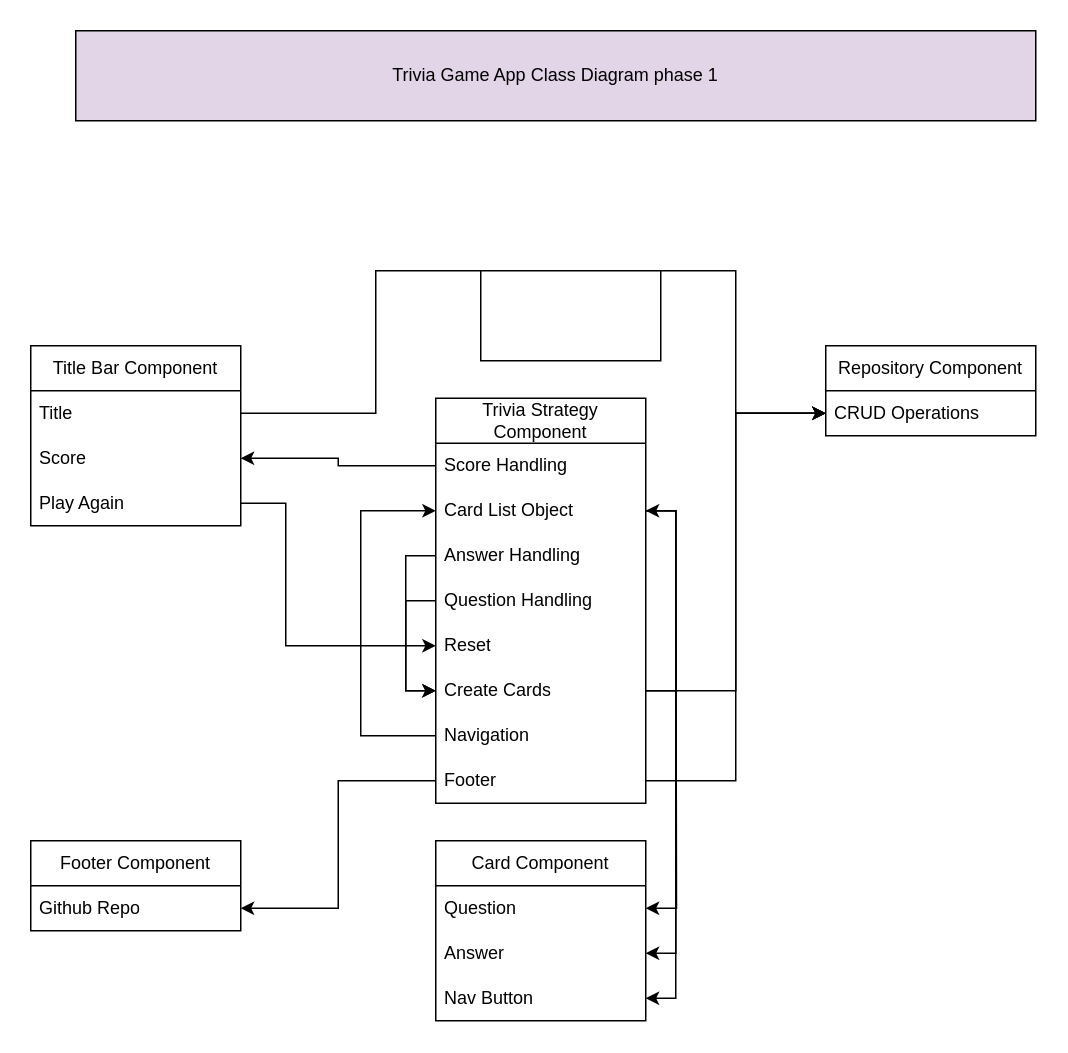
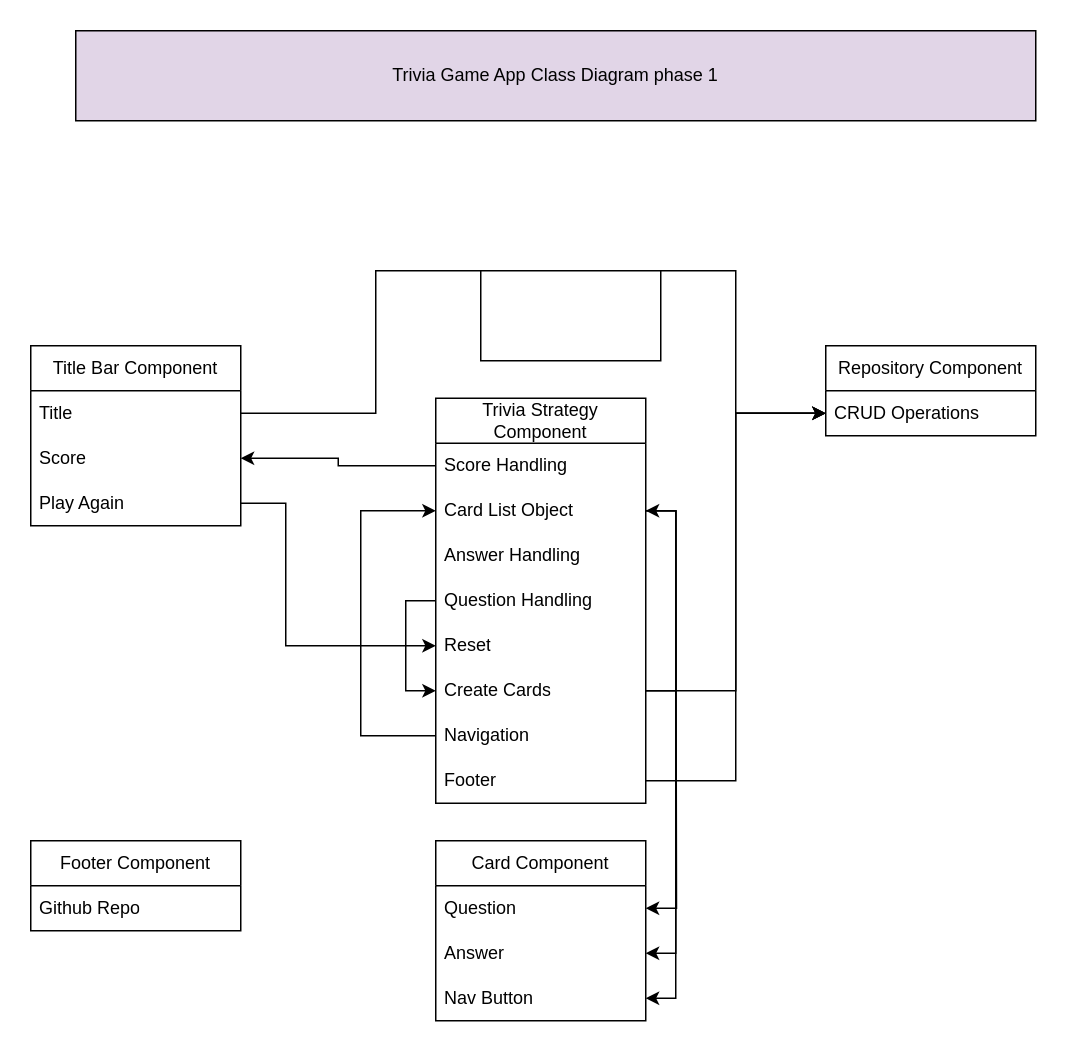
(406, 563) -> none
(338, 841) -> none
